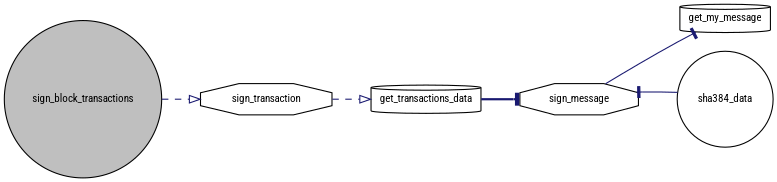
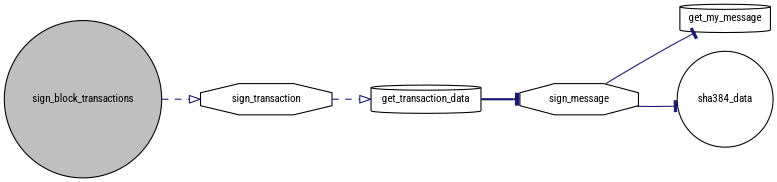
(660, 92) -> (654, 106)
(426, 99) -> (426, 99)
